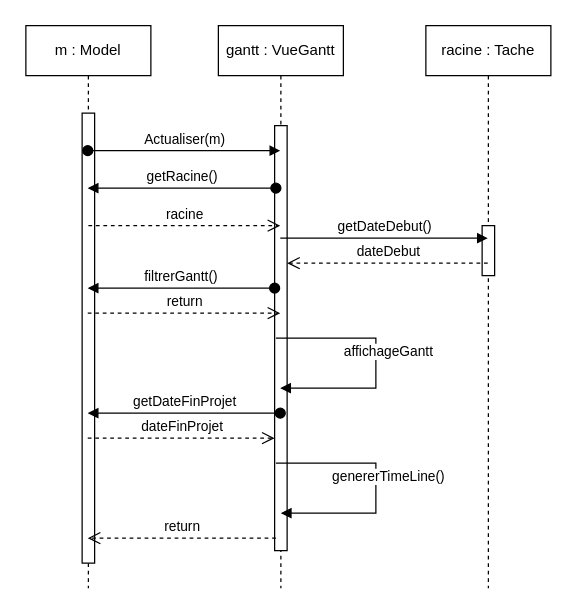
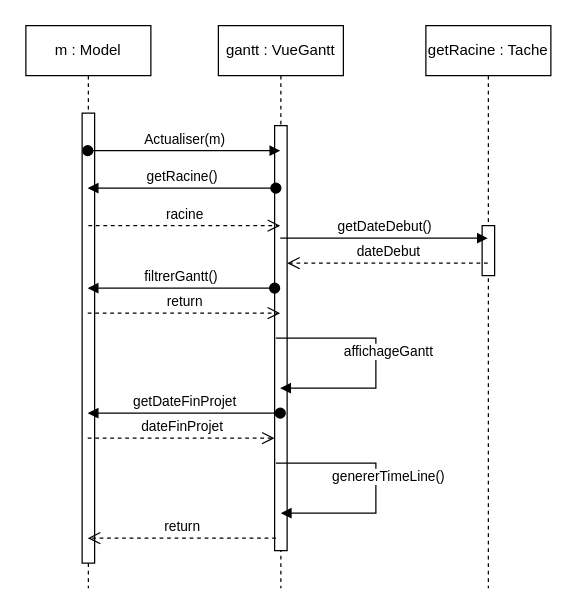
(488, 51) -> (488, 51)
